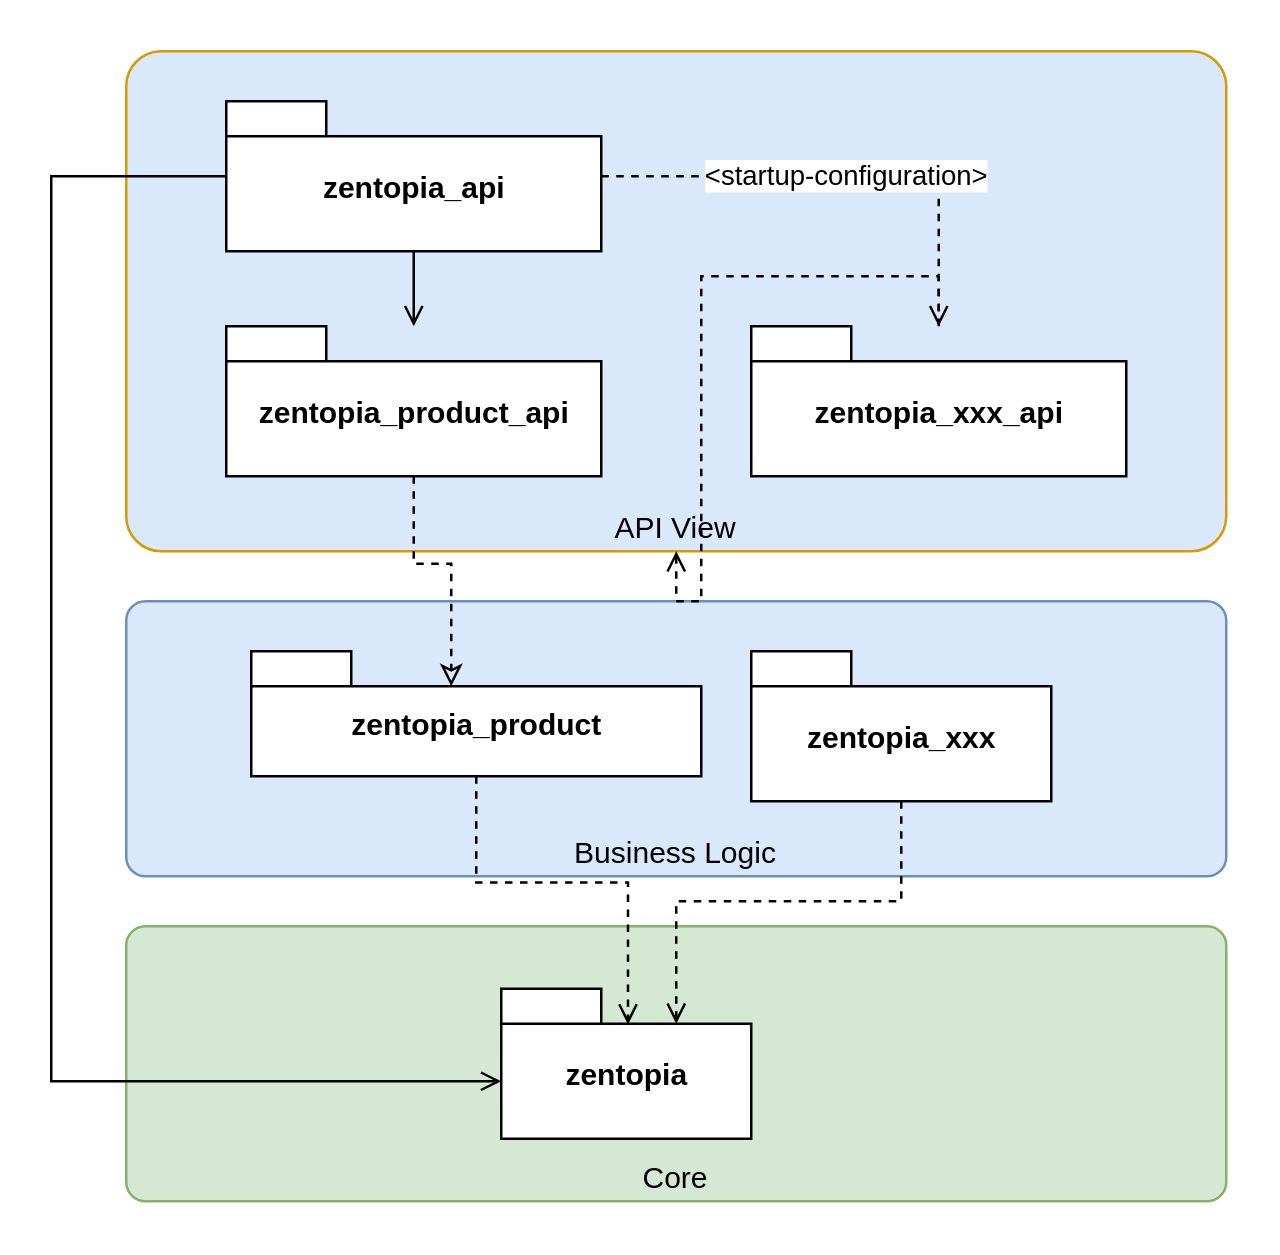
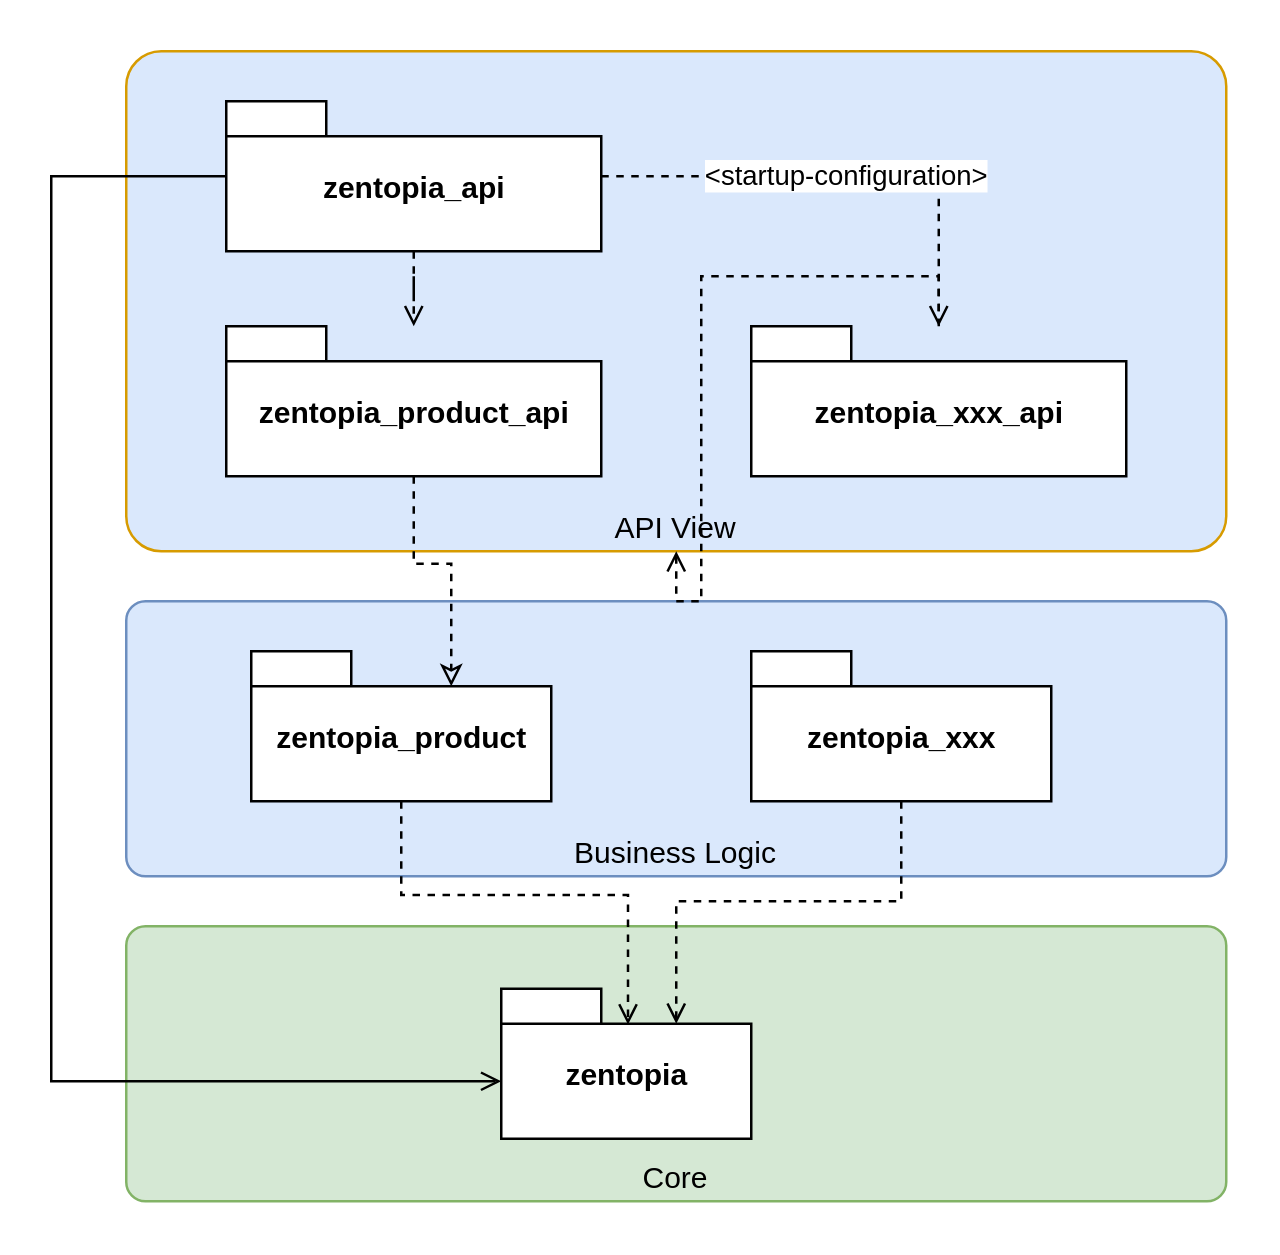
(414, 312) -> (414, 312)
(476, 714) -> (401, 726)
